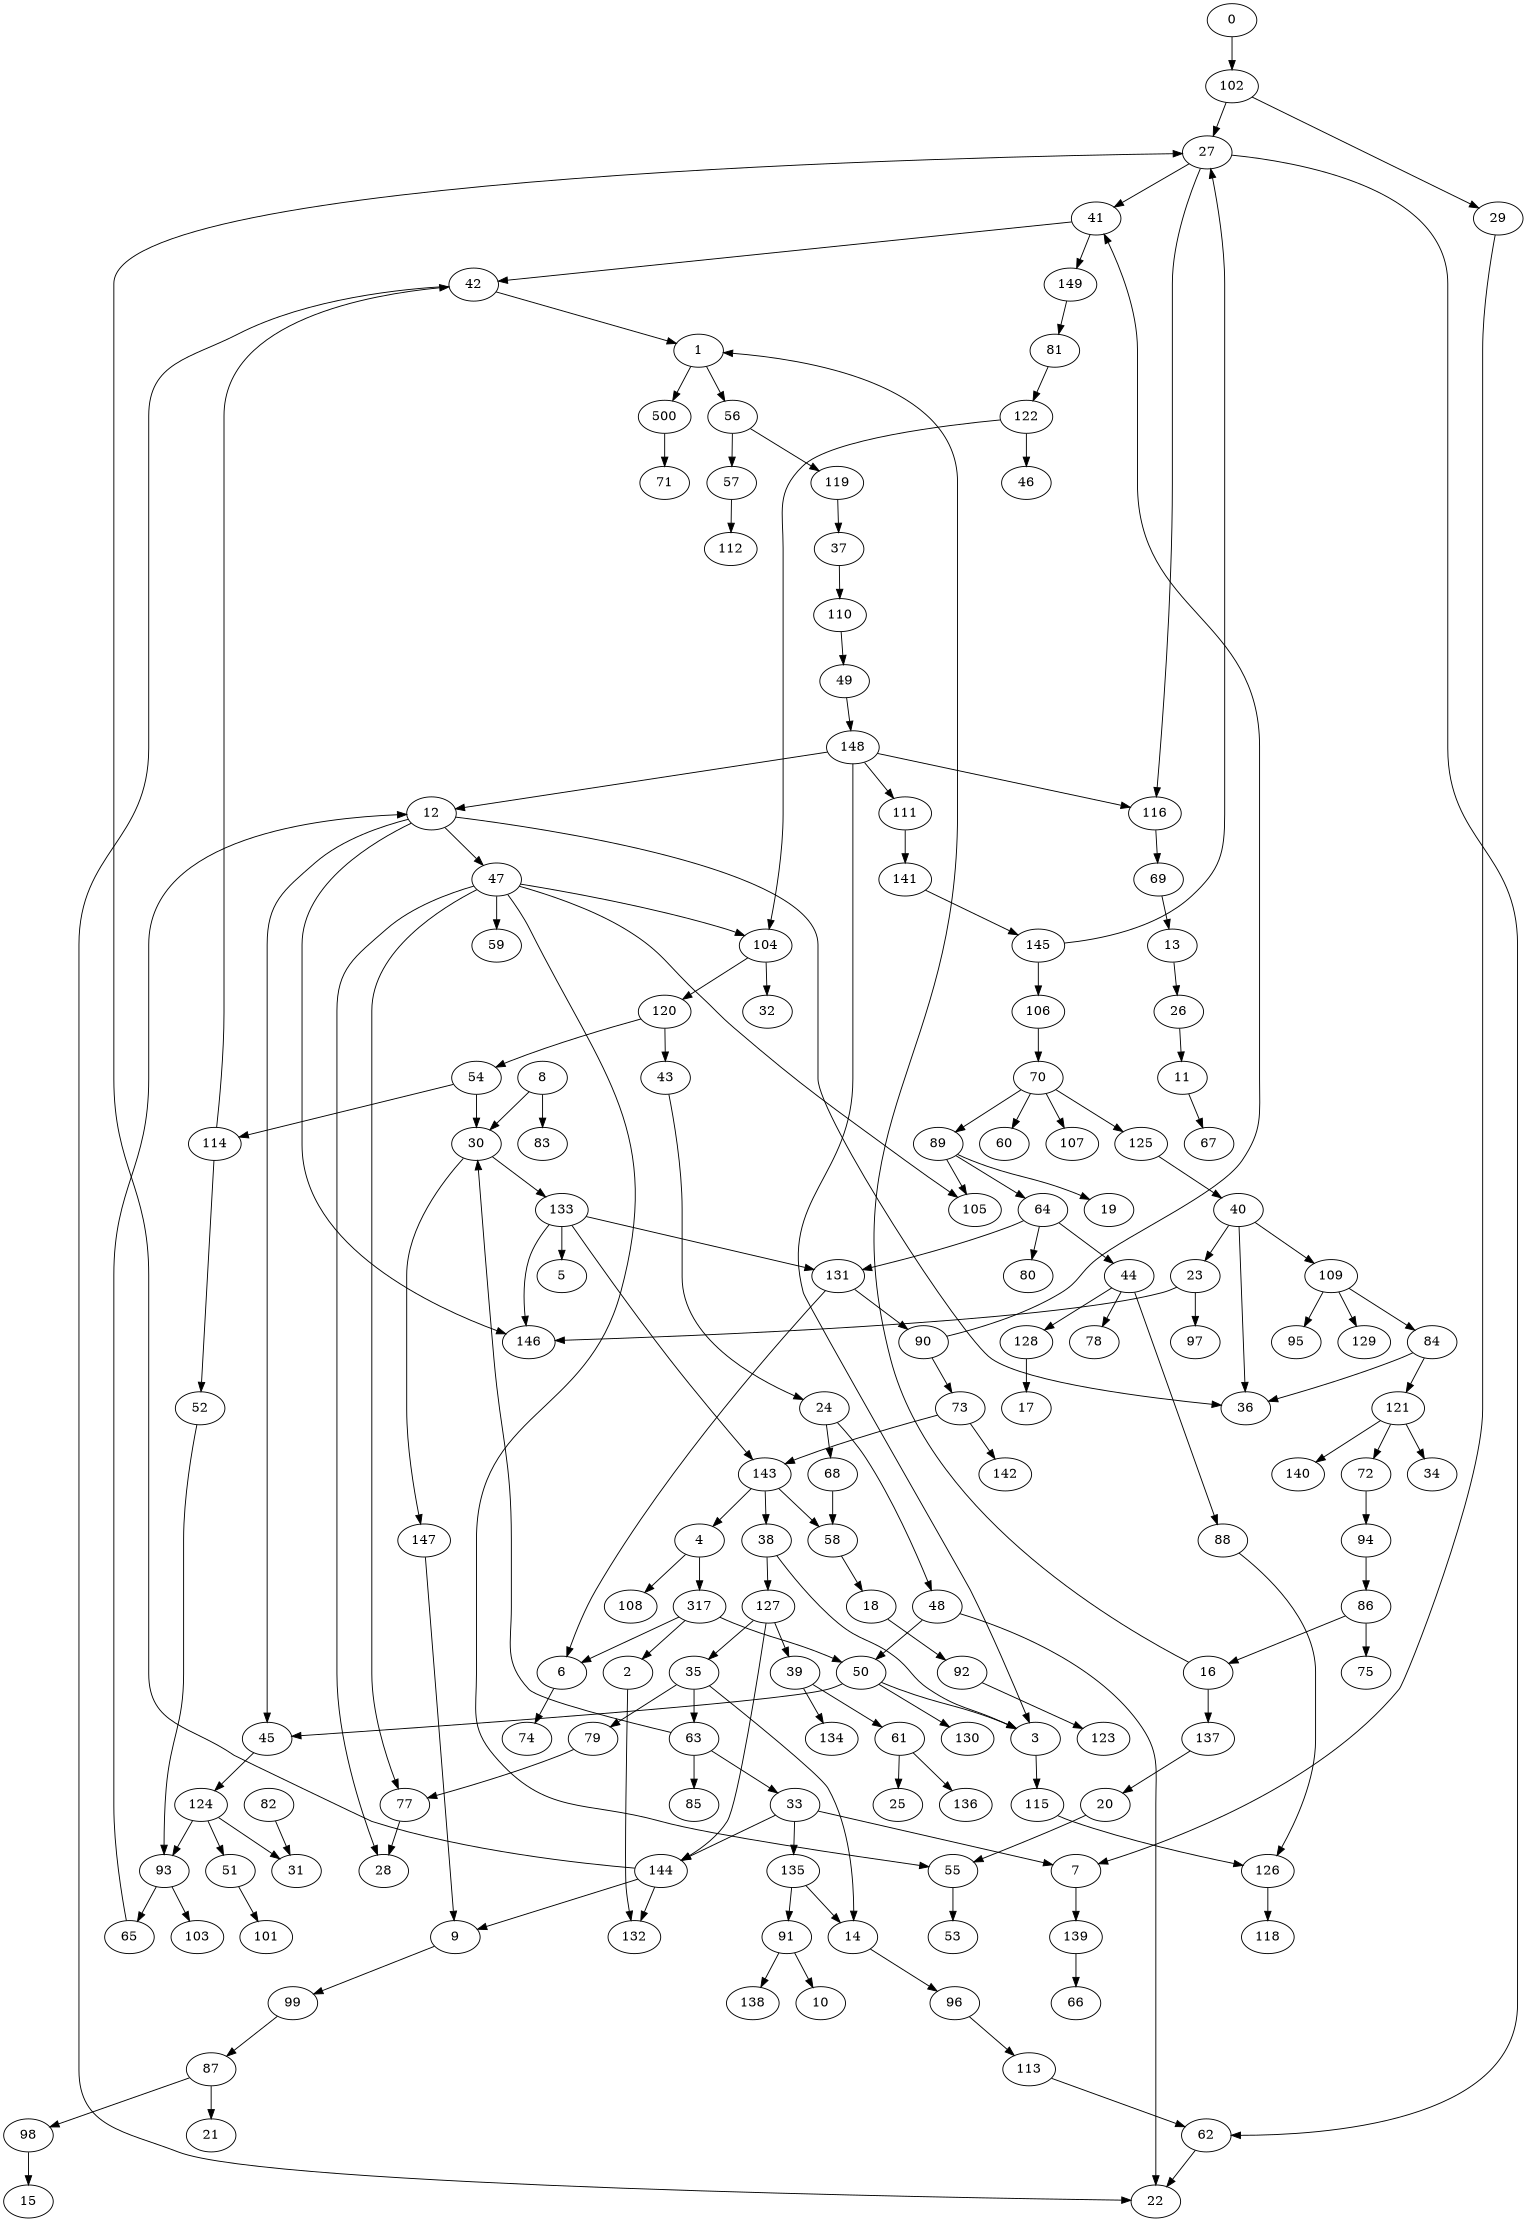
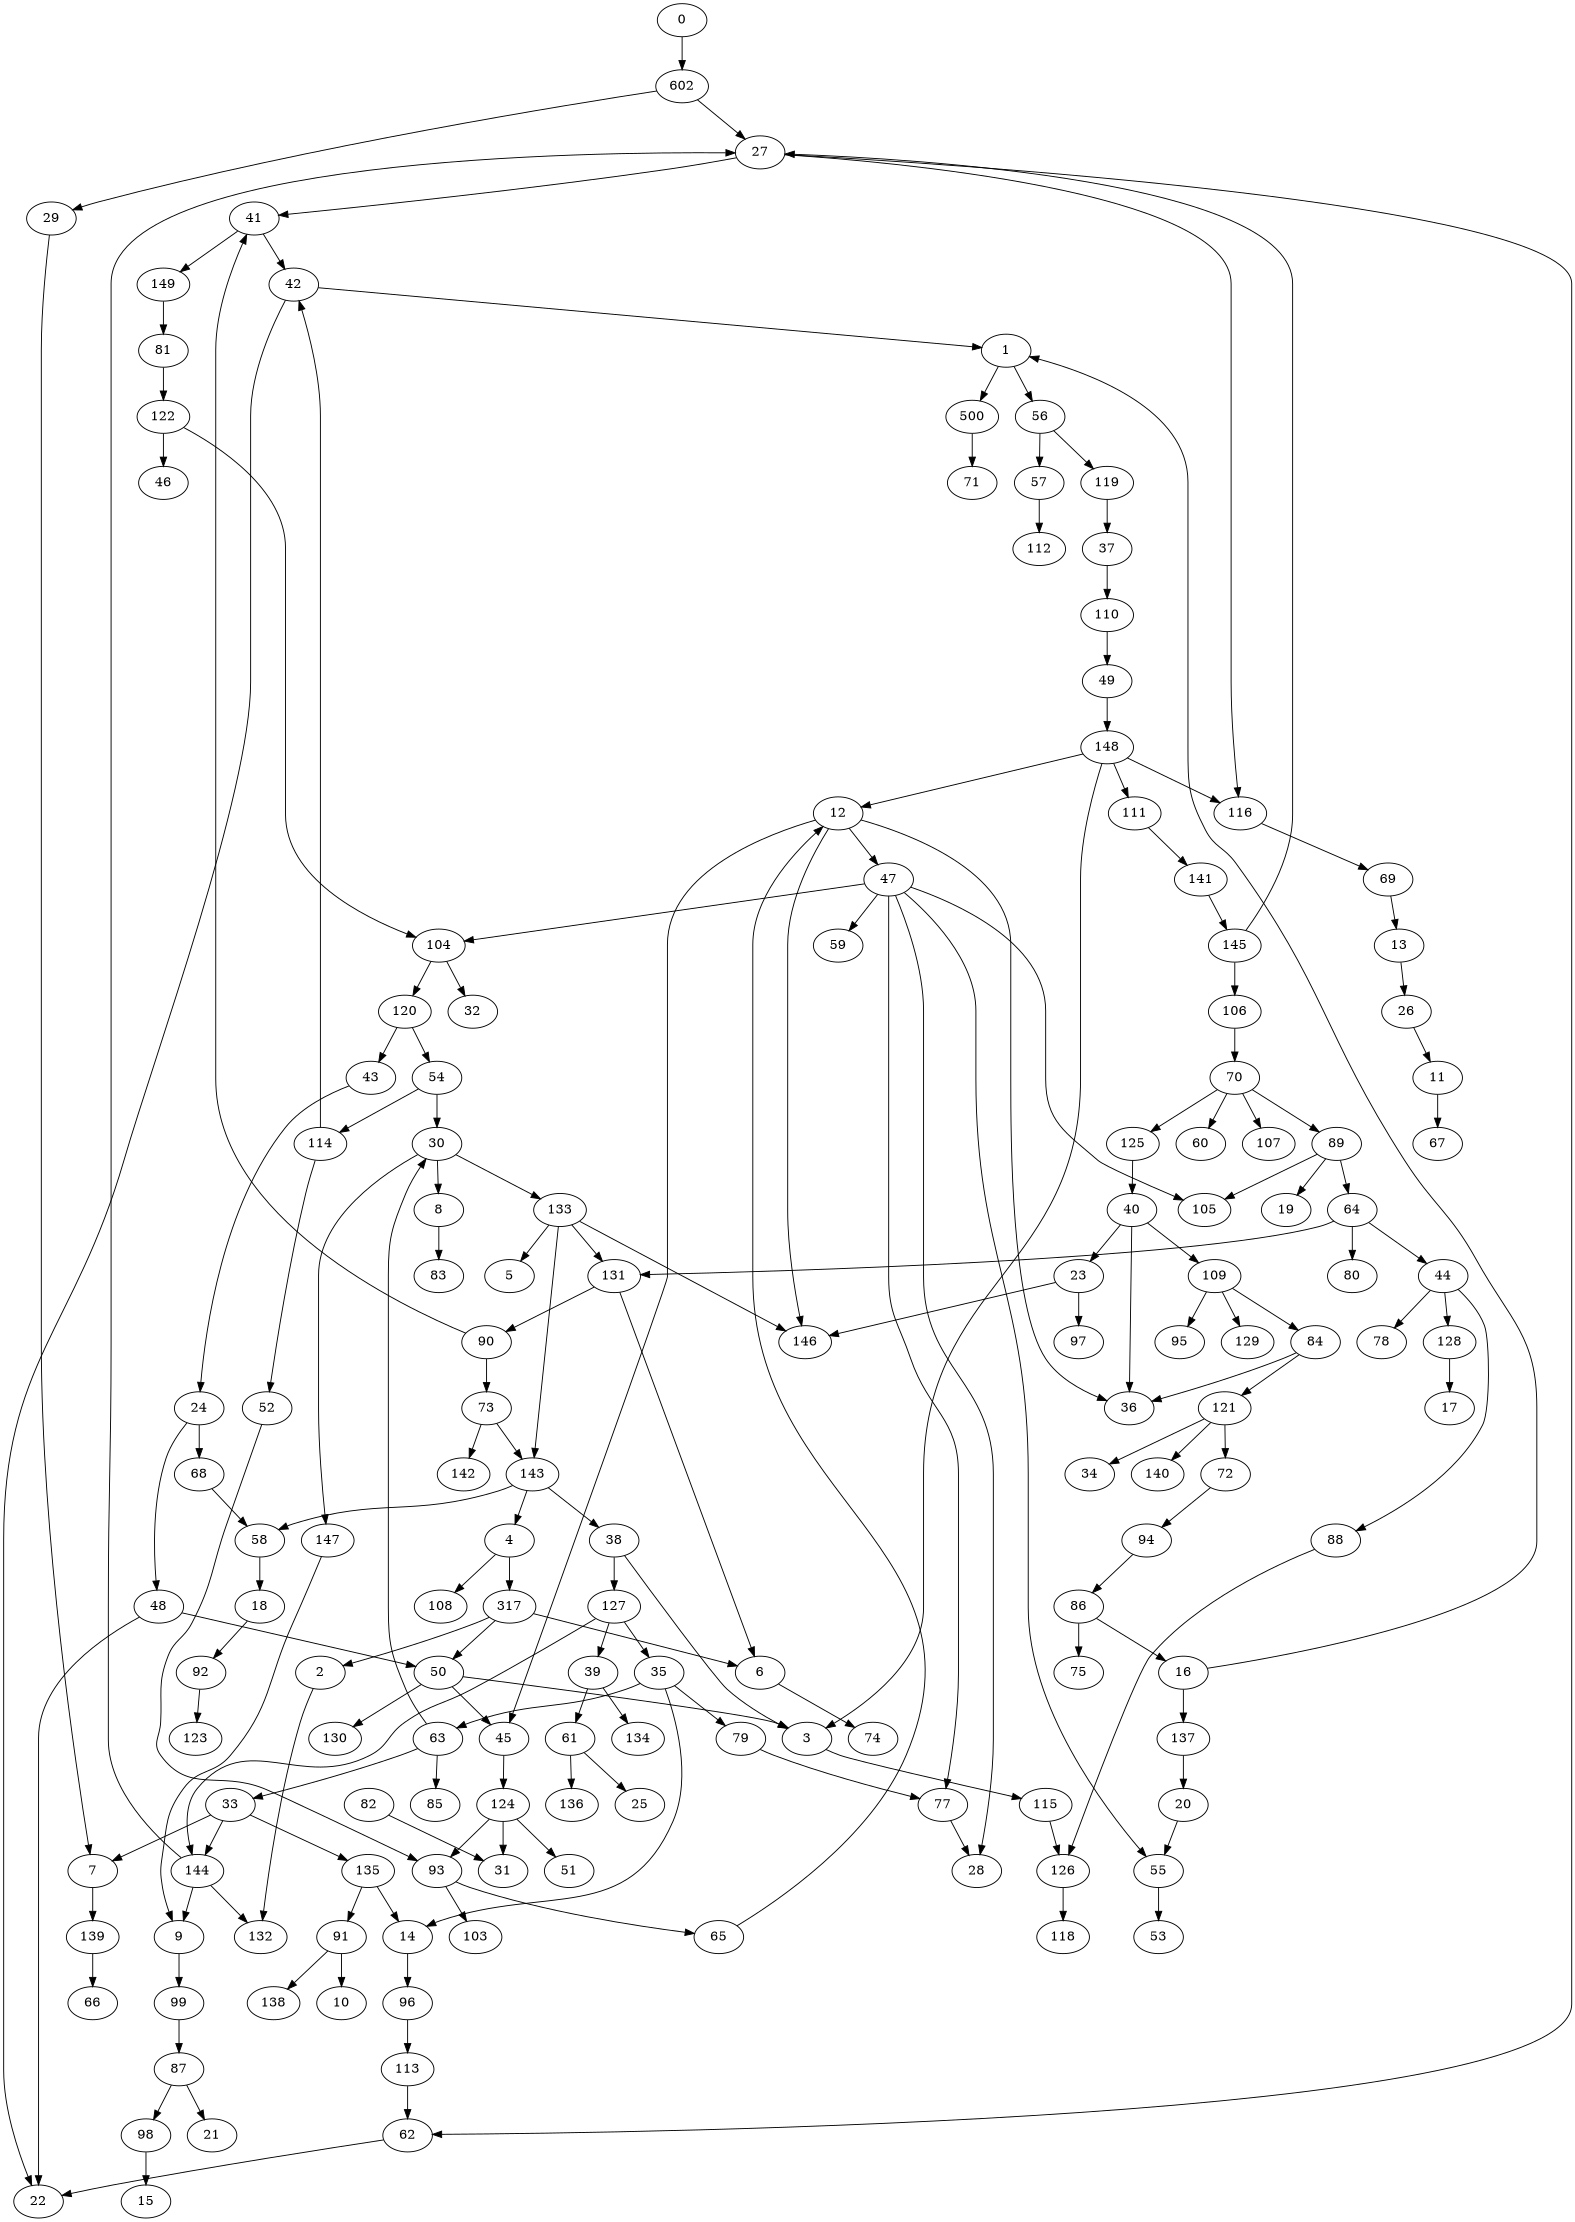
(1232, 86) -> (682, 86)
(513, 1108) -> (438, 1172)
(266, 1937) -> none
